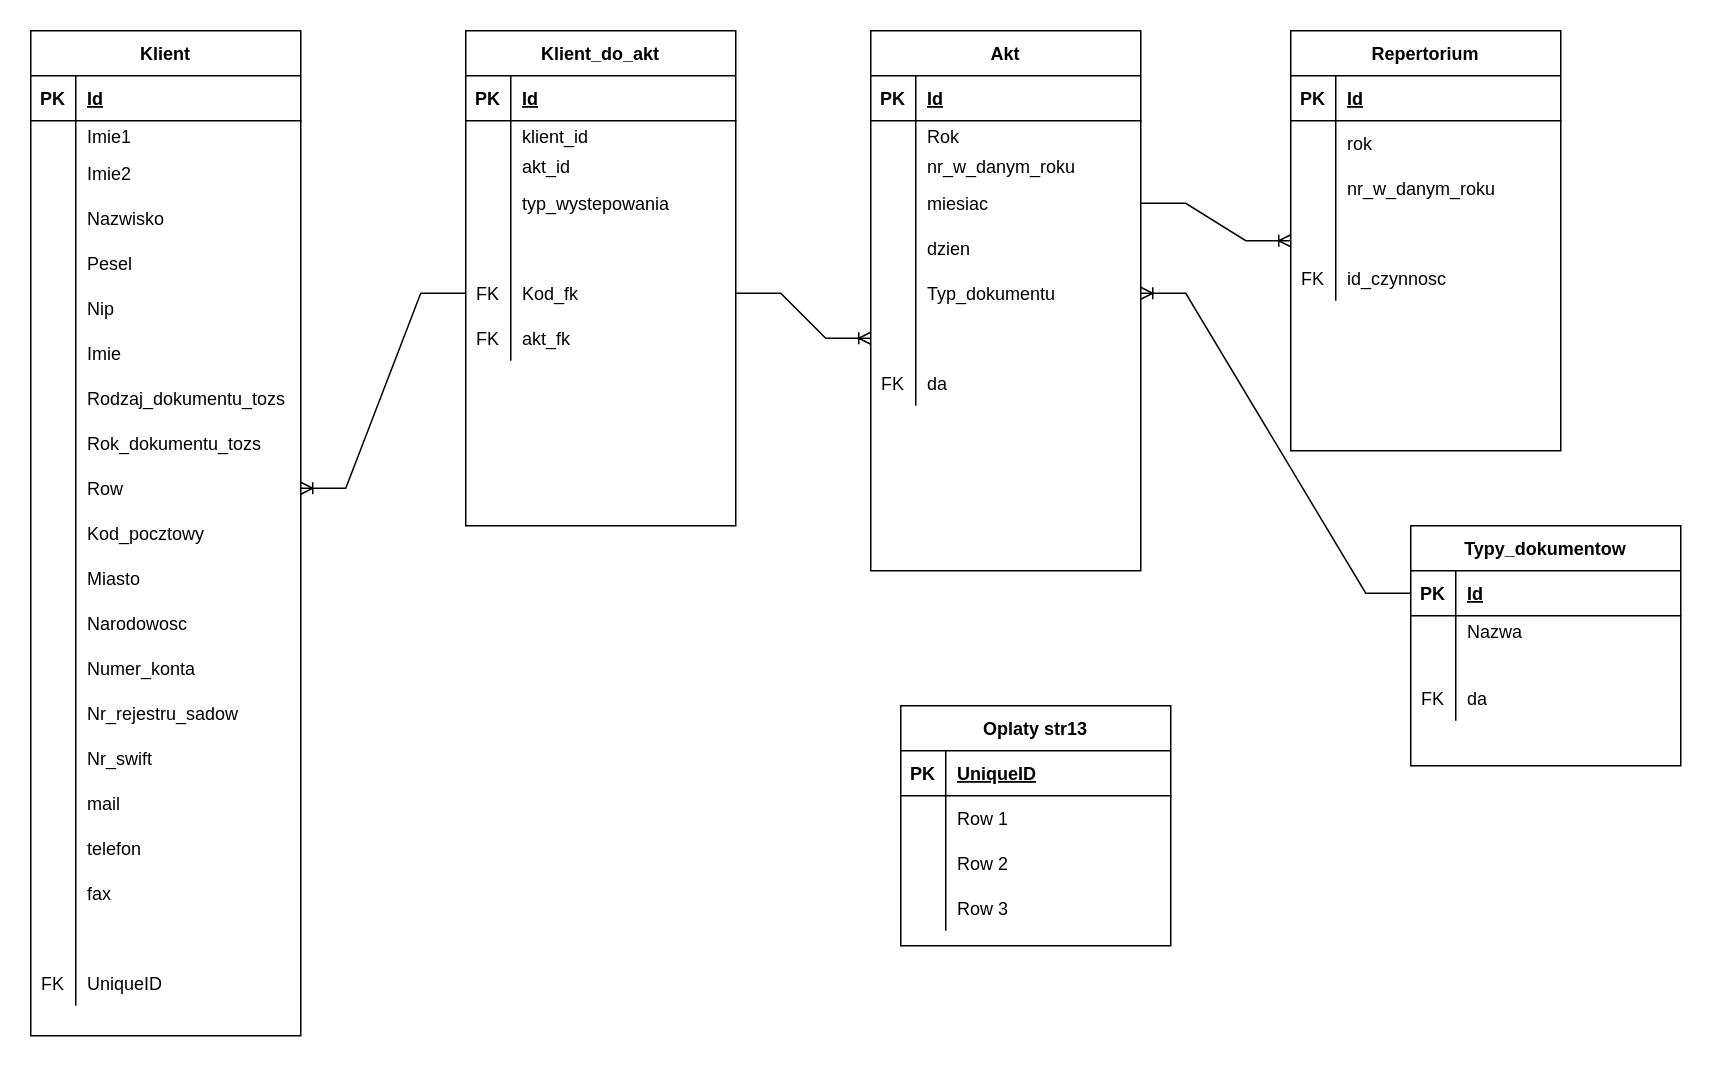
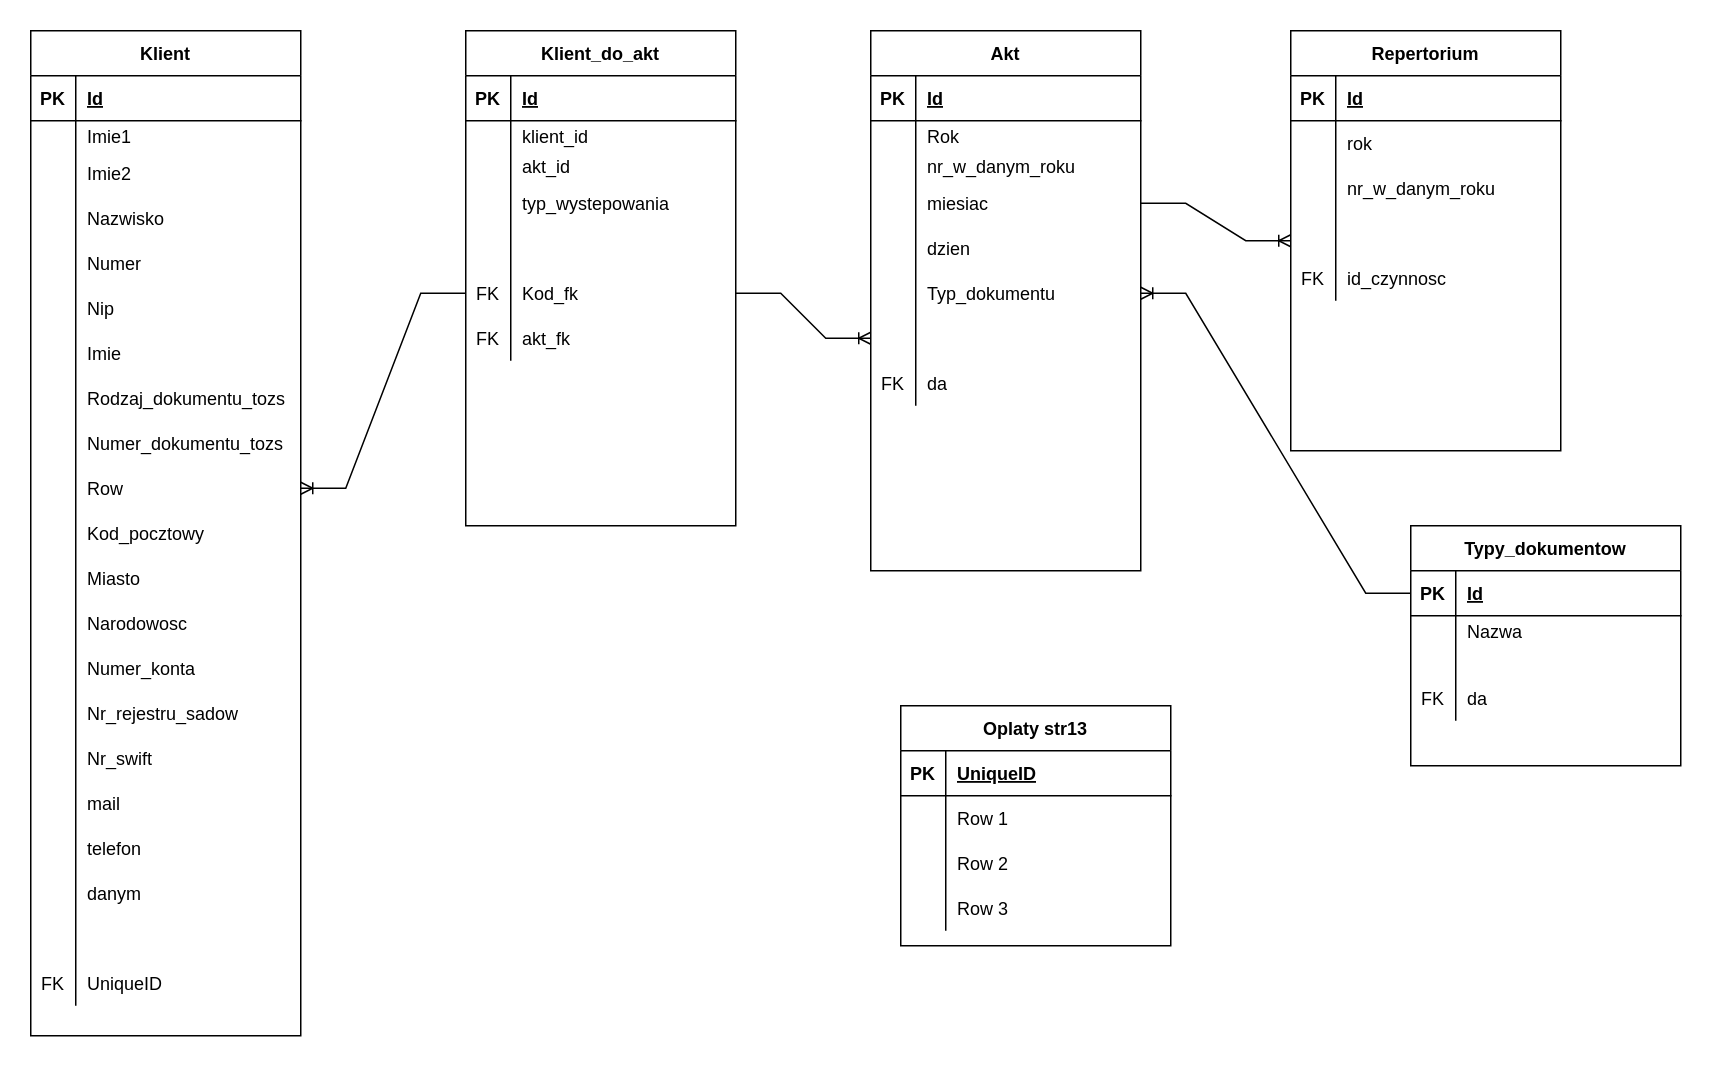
(110, 264) -> (112, 264)
(178, 444) -> (188, 444)
(102, 894) -> (112, 894)
